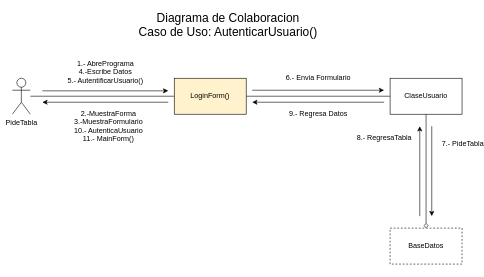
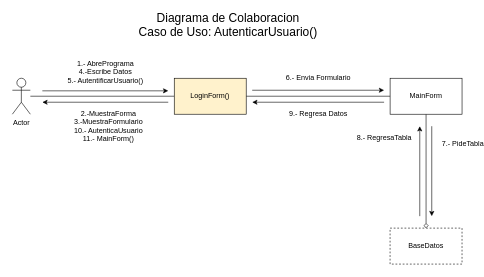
(426, 96) -> (426, 96)
(22, 123) -> (22, 123)
